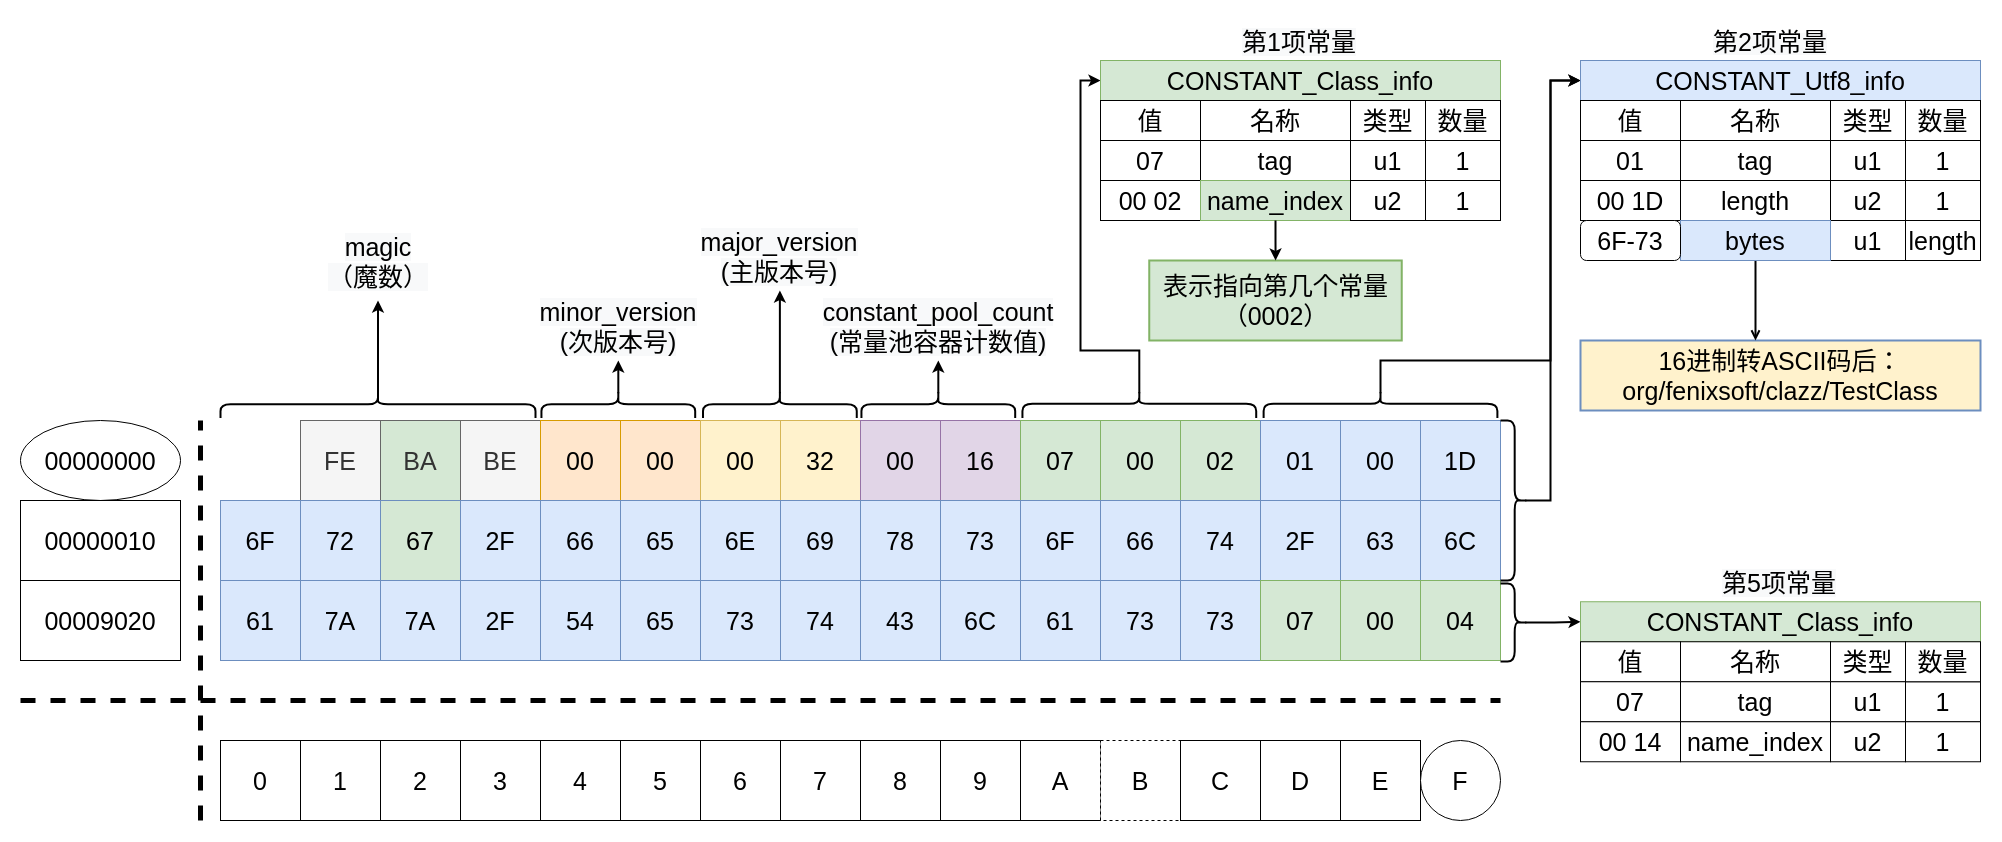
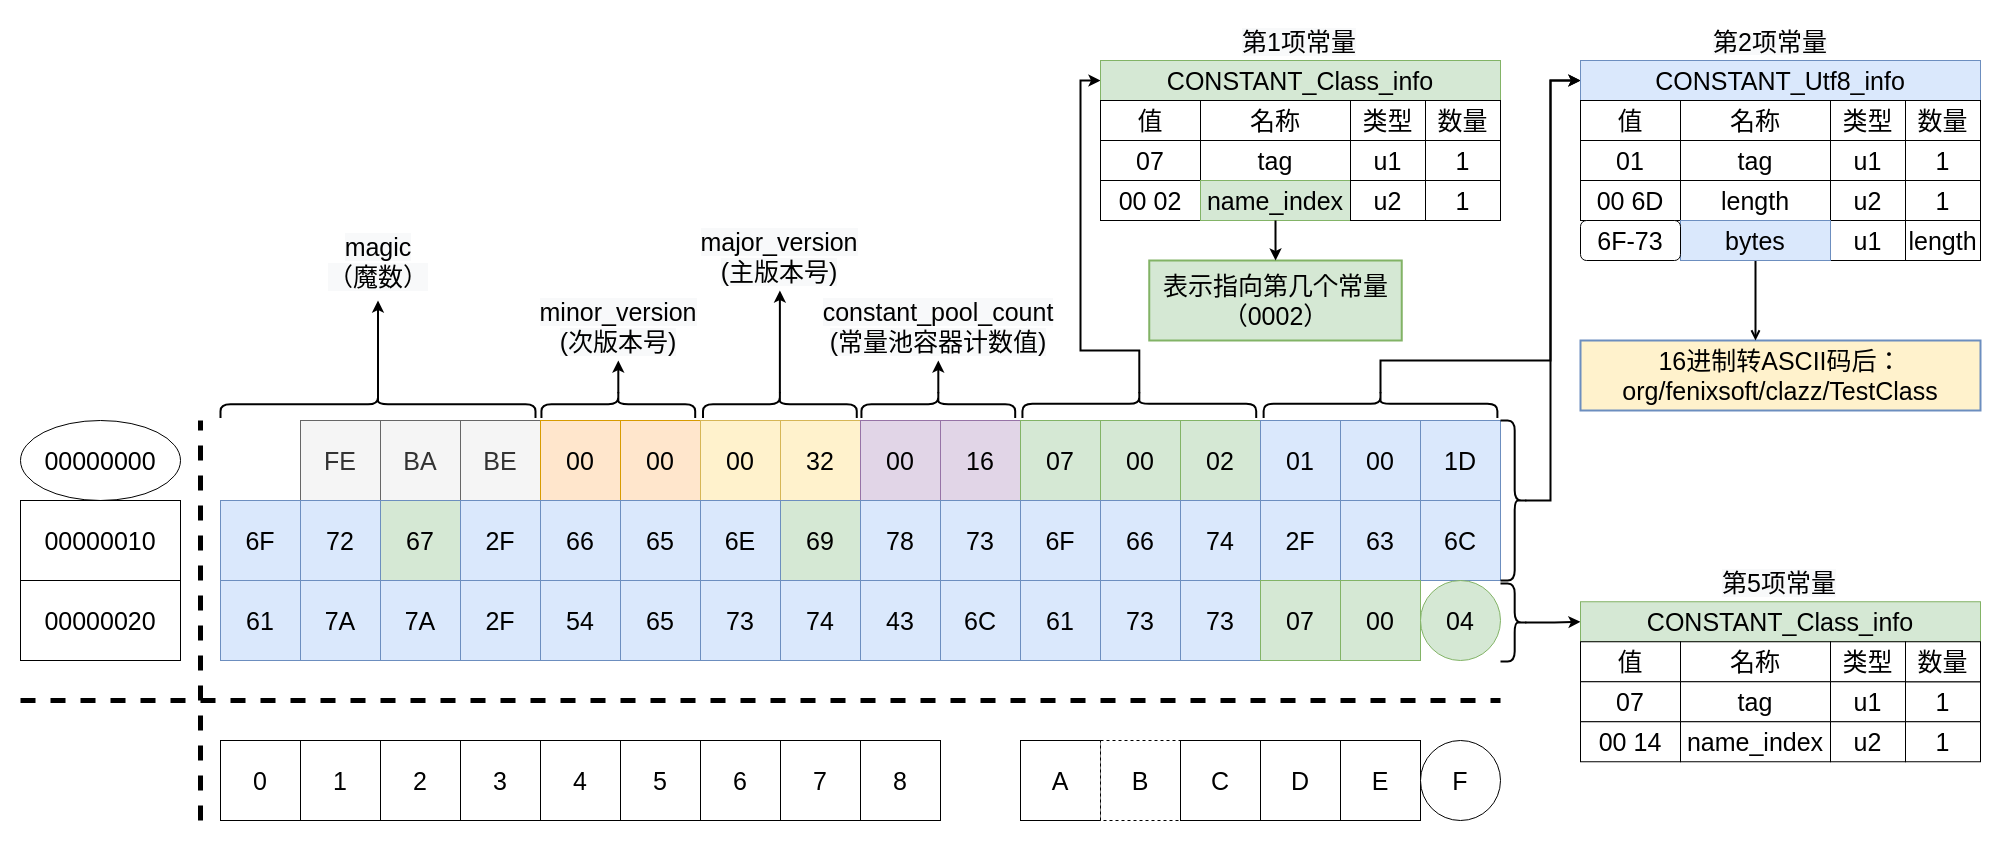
(1631, 201) -> (1631, 201)
(421, 461) -> (421, 461)
(821, 541) -> (821, 541)
(101, 621) -> (101, 621)
(1461, 621) -> (1461, 621)
(981, 781) -> none
